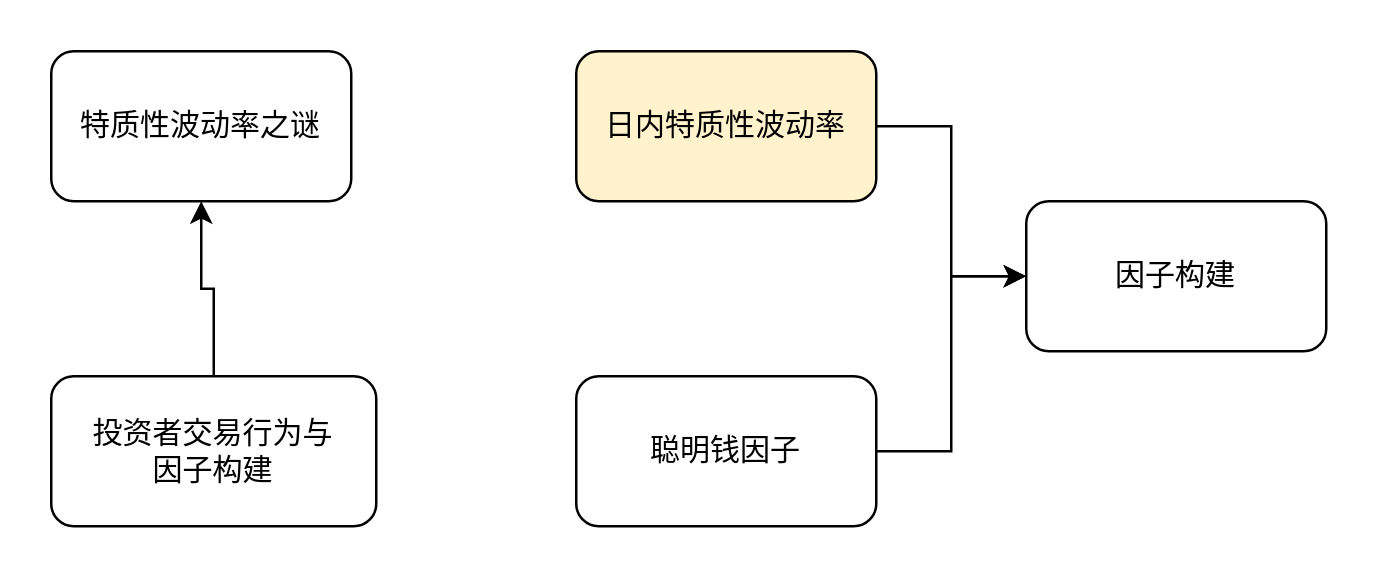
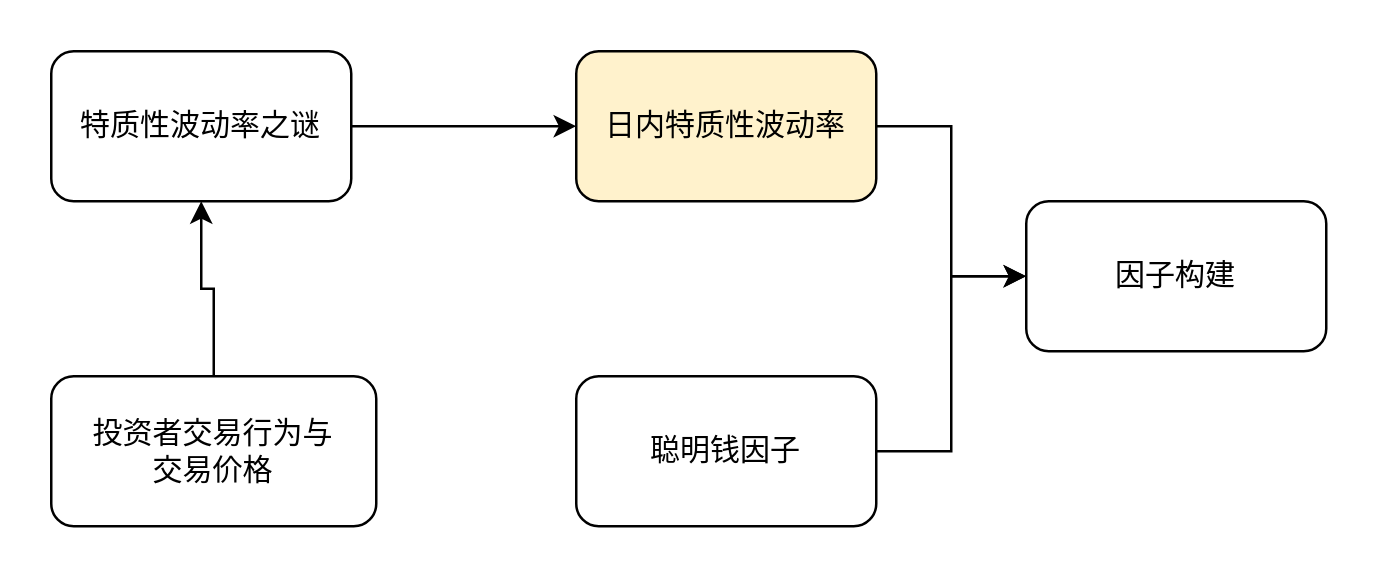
none -> (455, 126)
(214, 451) -> (214, 451)
